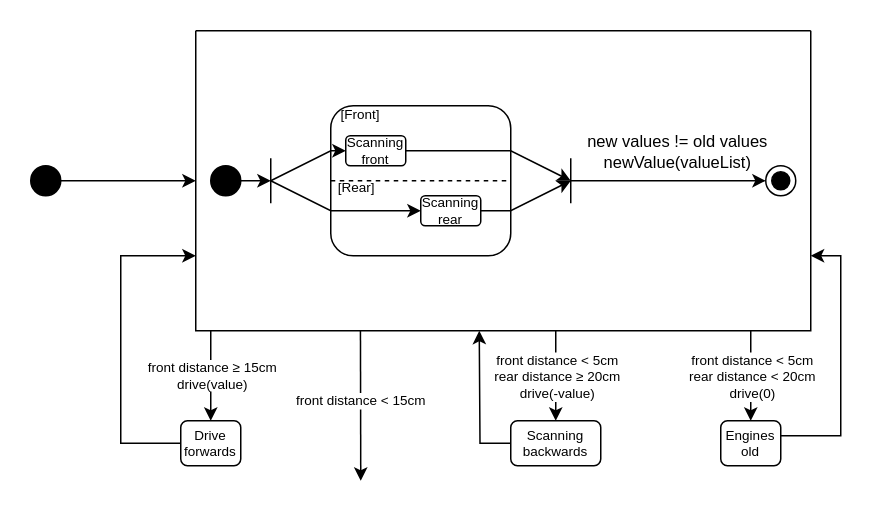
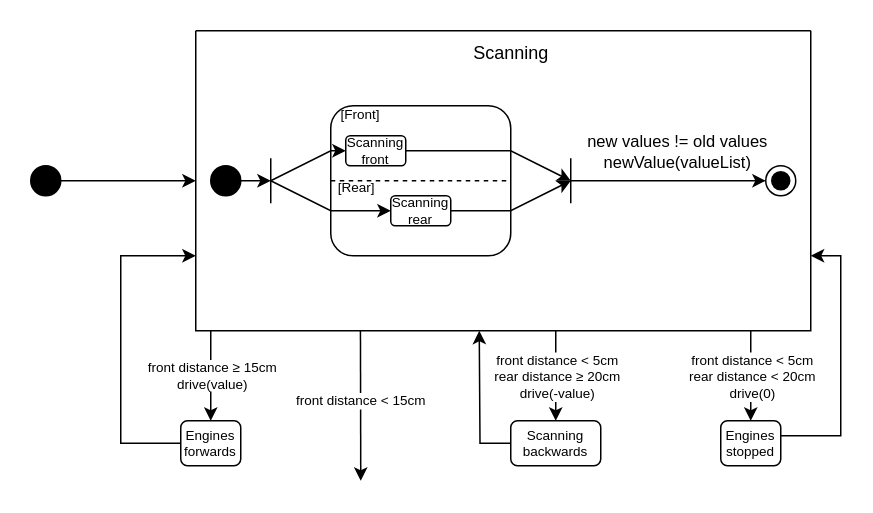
none -> (511, 53)
(451, 211) -> (421, 211)
(211, 443) -> (211, 443)
(751, 443) -> (751, 443)
